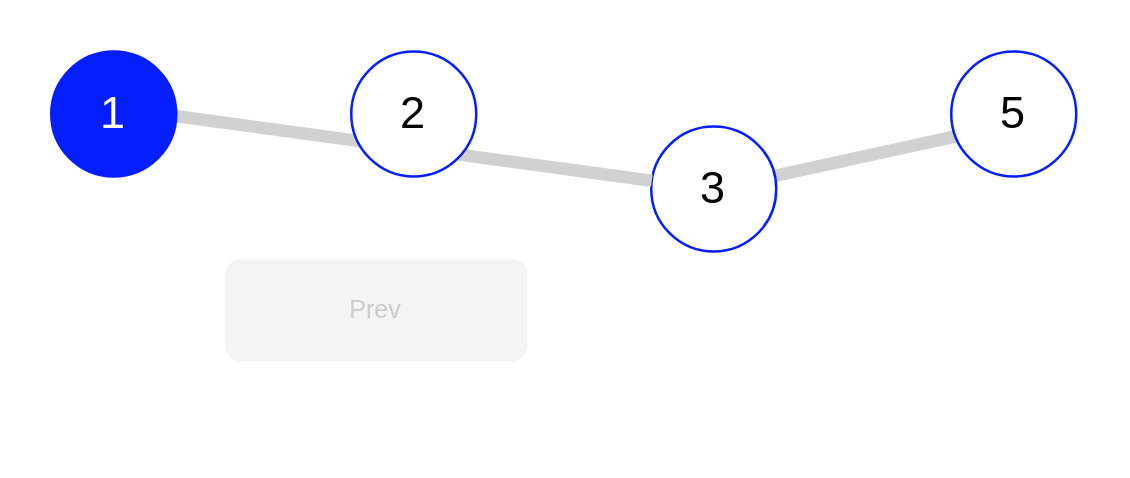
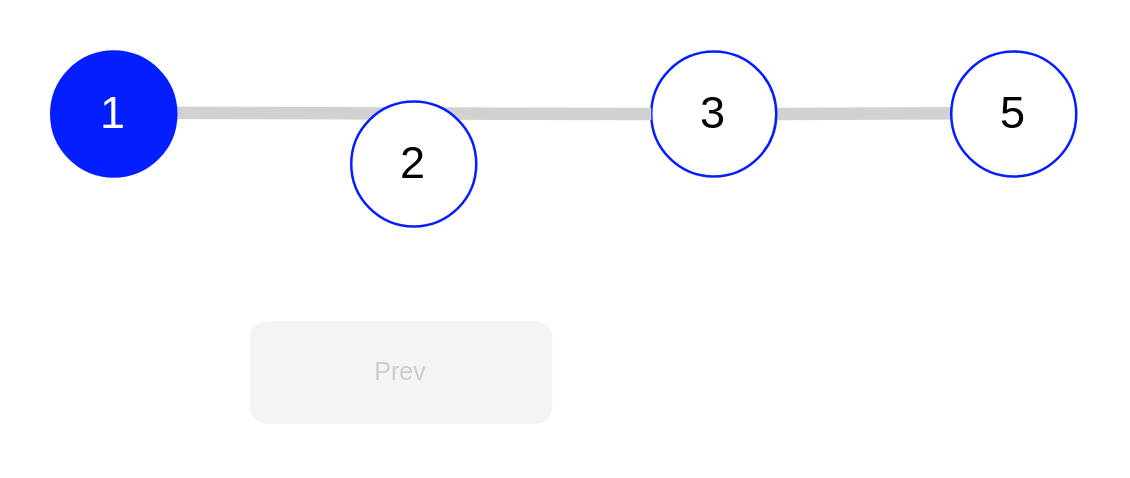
(414, 114) -> (414, 164)
(714, 189) -> (714, 114)
(376, 310) -> (401, 372)
